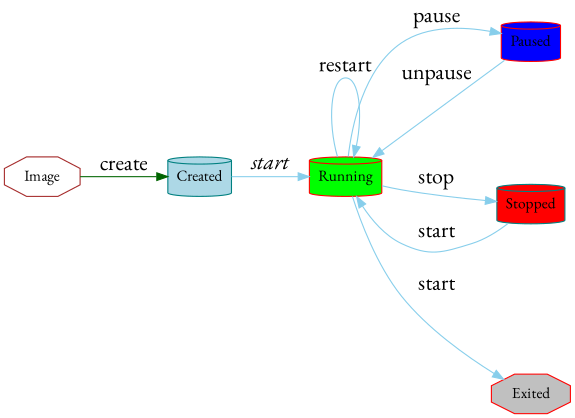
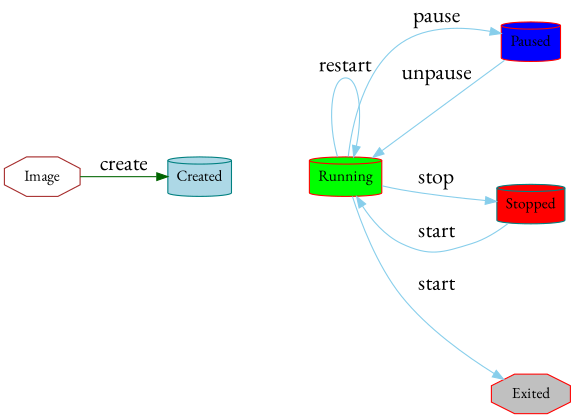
(265, 177) -> none
